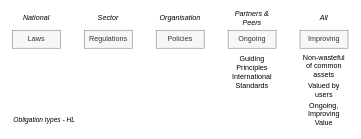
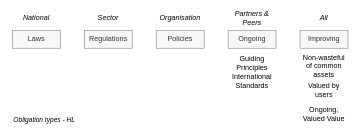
(324, 114) -> (324, 114)
